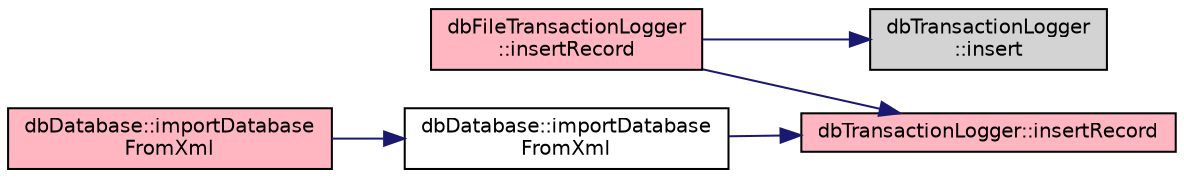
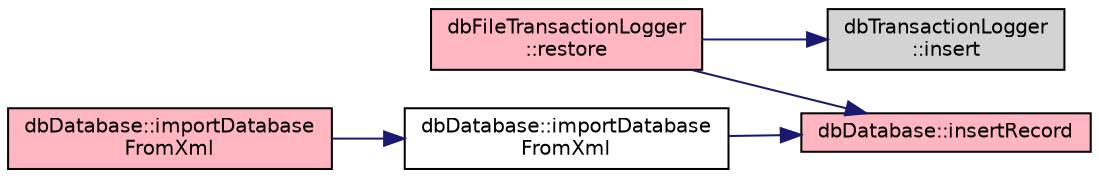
(567, 39) -> (567, 39)
(989, 133) -> (946, 133)
